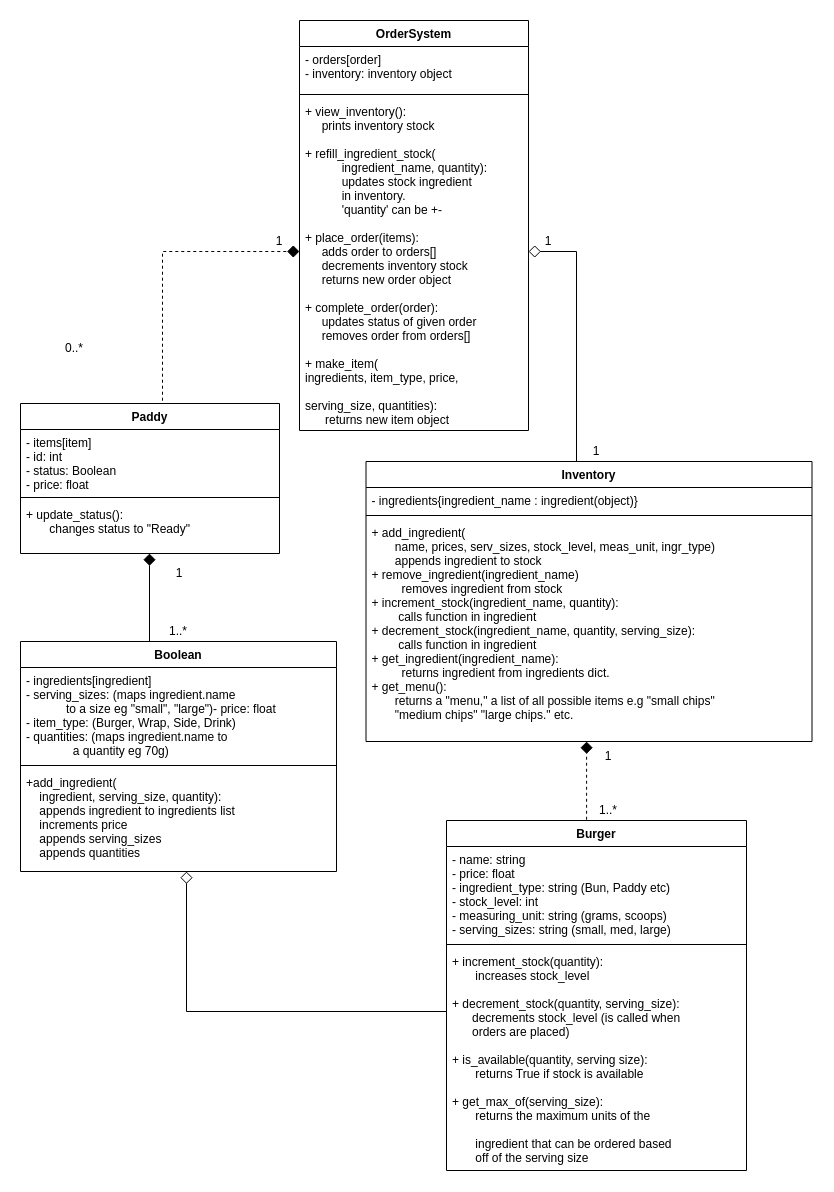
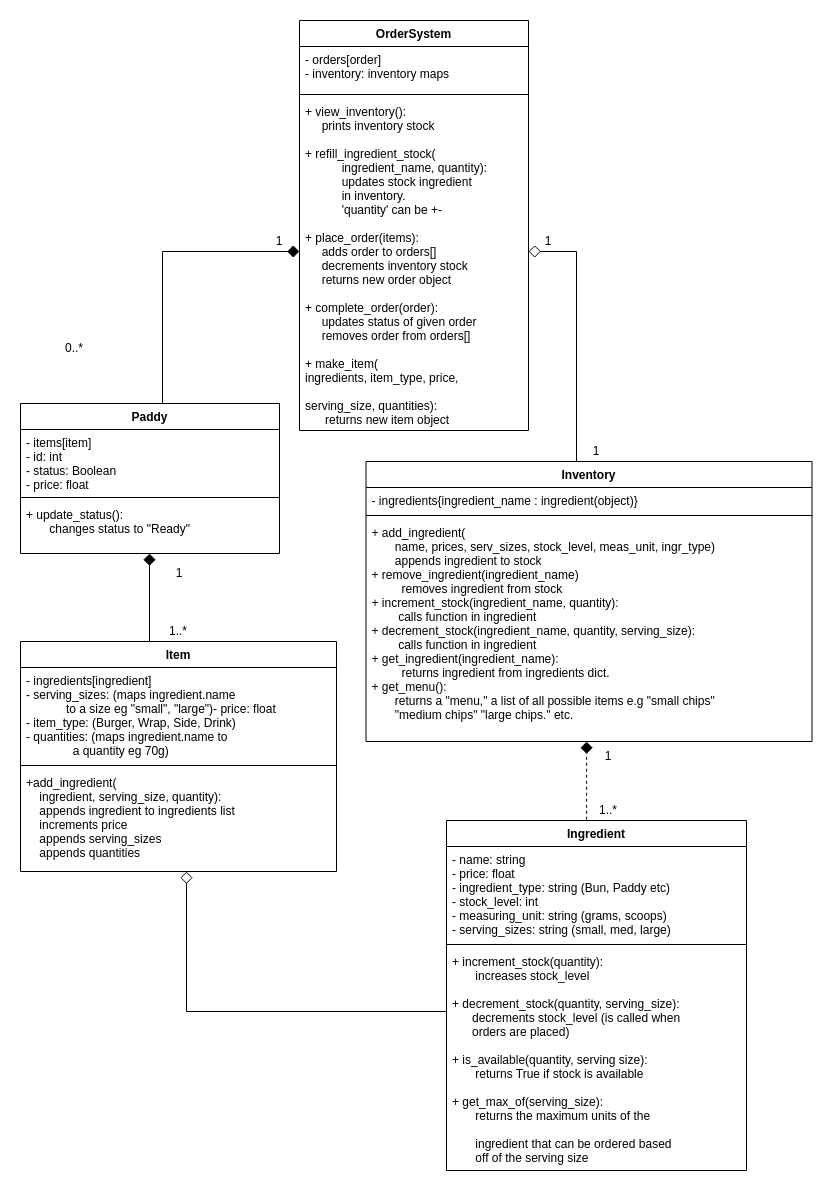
(354, 60) -> (354, 60)
(163, 266) -> (163, 266)
(178, 655) -> (178, 655)
(596, 834) -> (596, 834)
